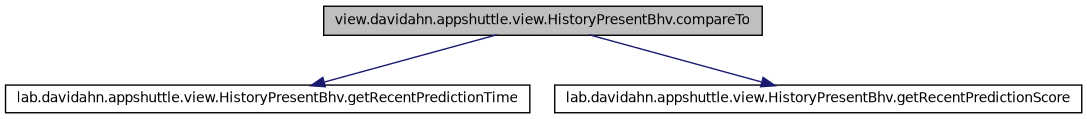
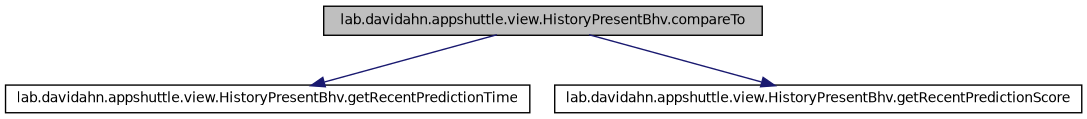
(543, 21) -> (543, 21)
